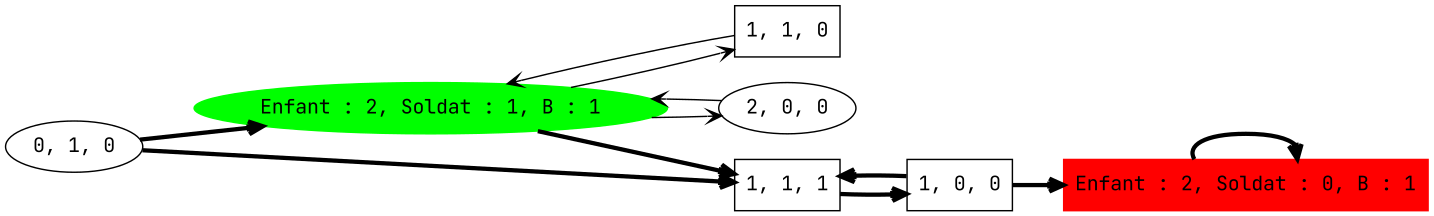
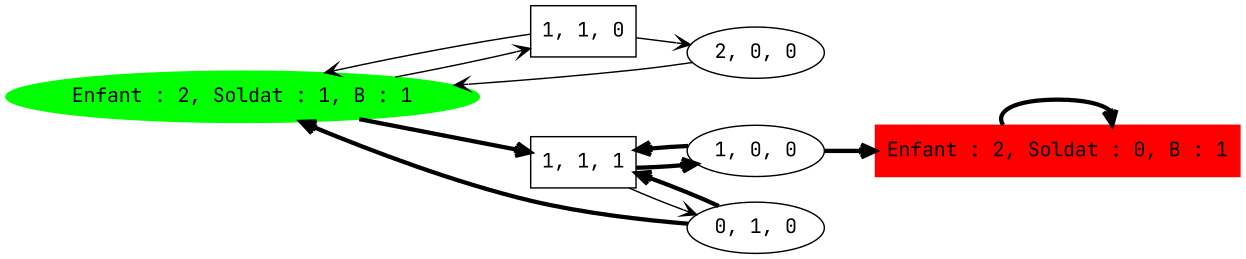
(679, 117) -> (656, 40)
(960, 185) -> (756, 151)
none -> (656, 199)
